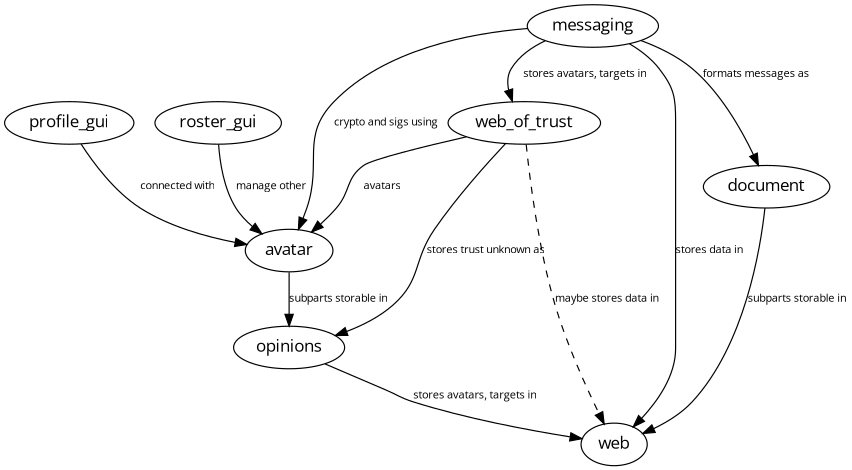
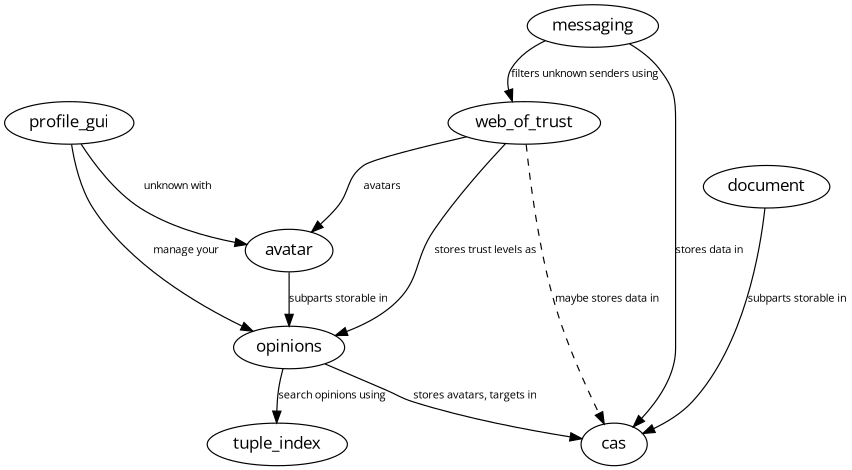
(585, 74) -> (585, 74)
(369, 75) -> none
(709, 85) -> none
(218, 123) -> none
(178, 187) -> (178, 187)
(486, 251) -> (486, 251)
none -> (134, 255)
none -> (277, 444)
(614, 444) -> (614, 444)
